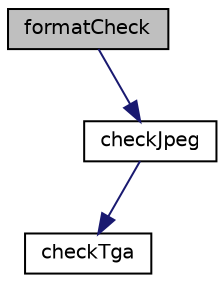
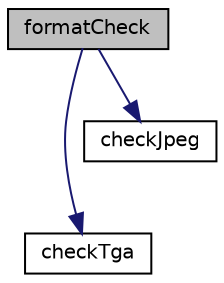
(124, 189) -> (65, 131)
